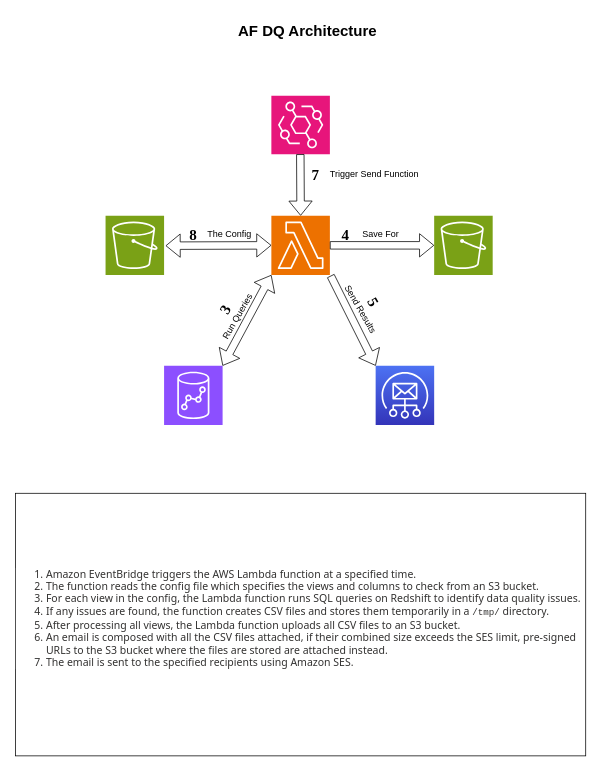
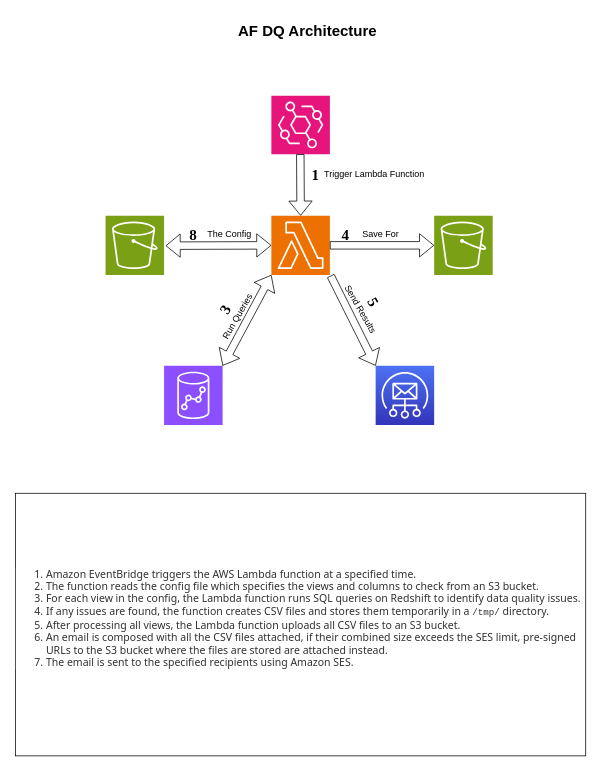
(315, 174) -> (315, 174)
(374, 174) -> (374, 174)
